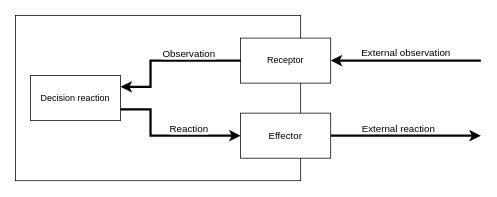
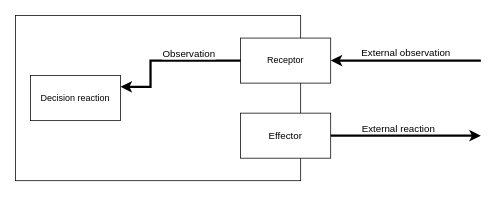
(163, 135) -> none
